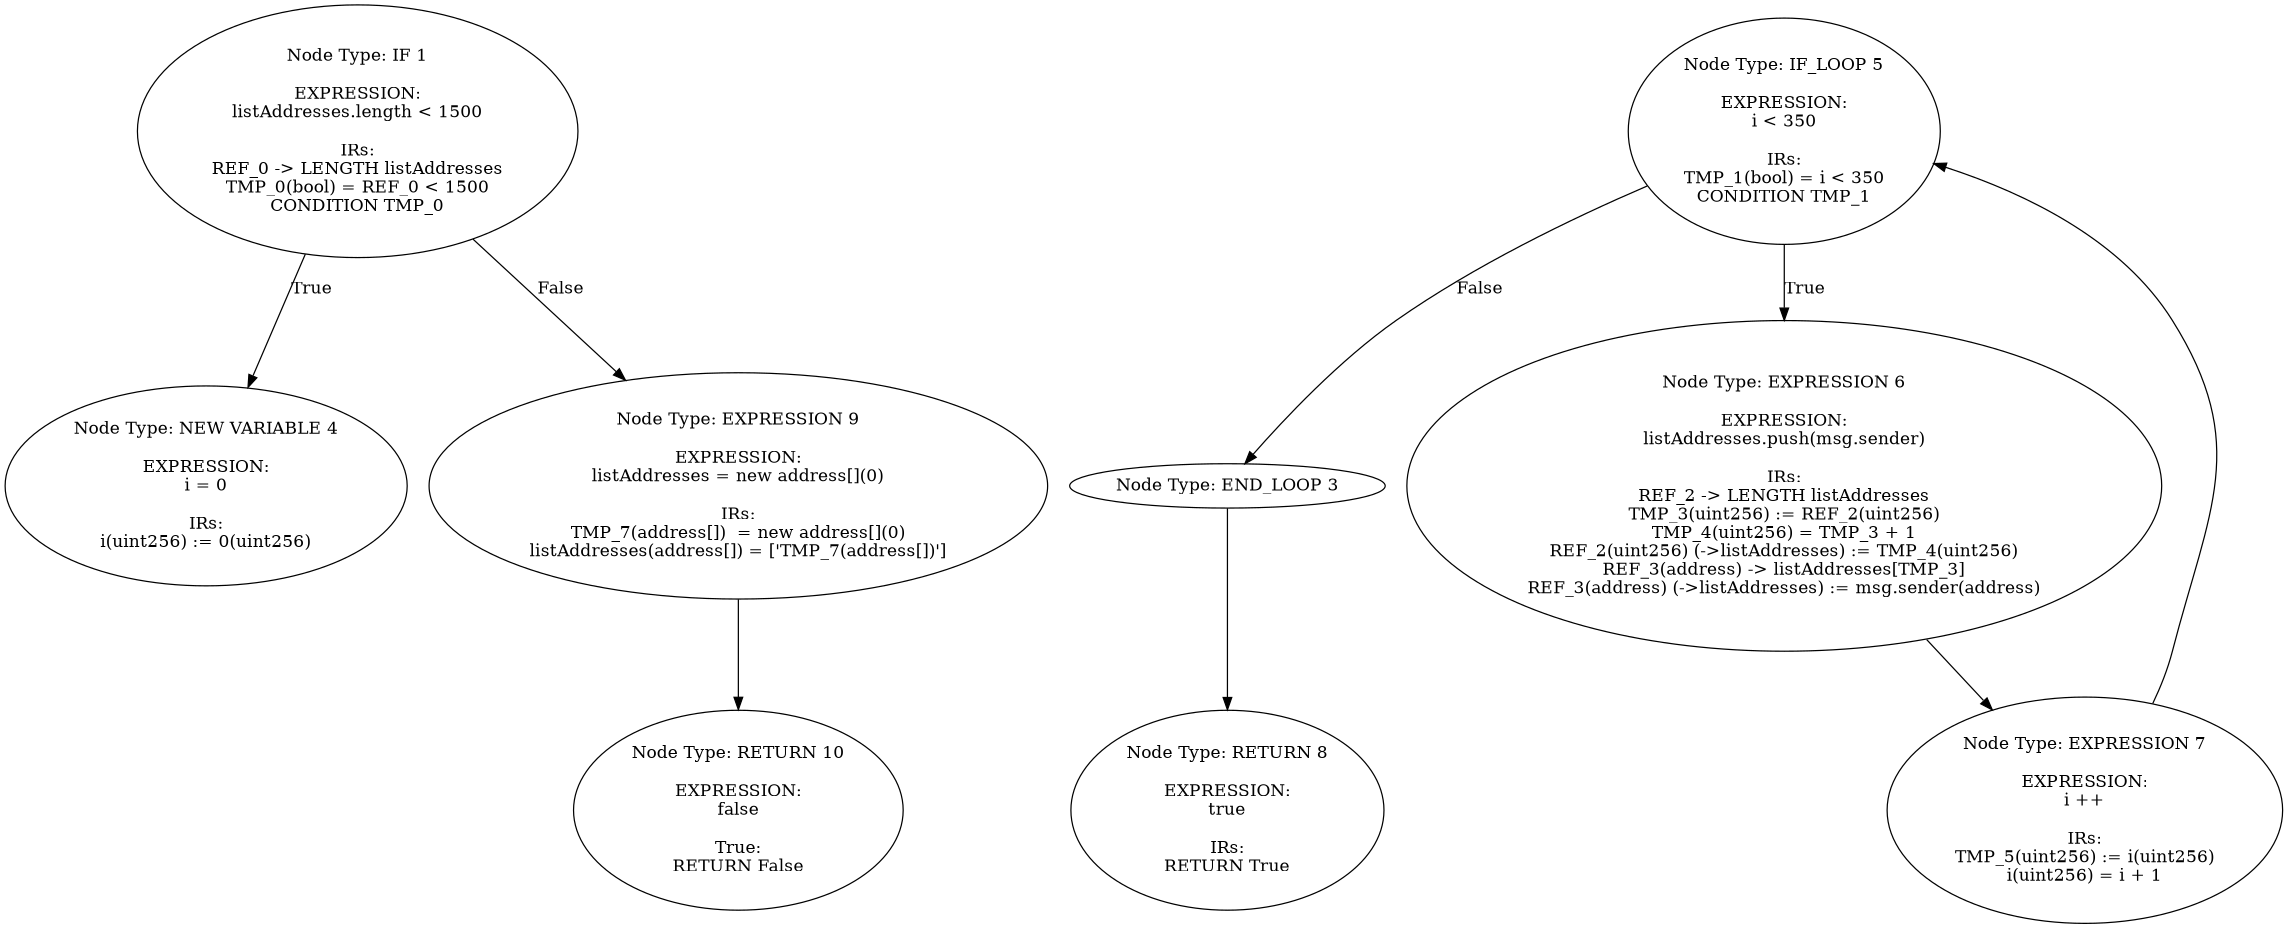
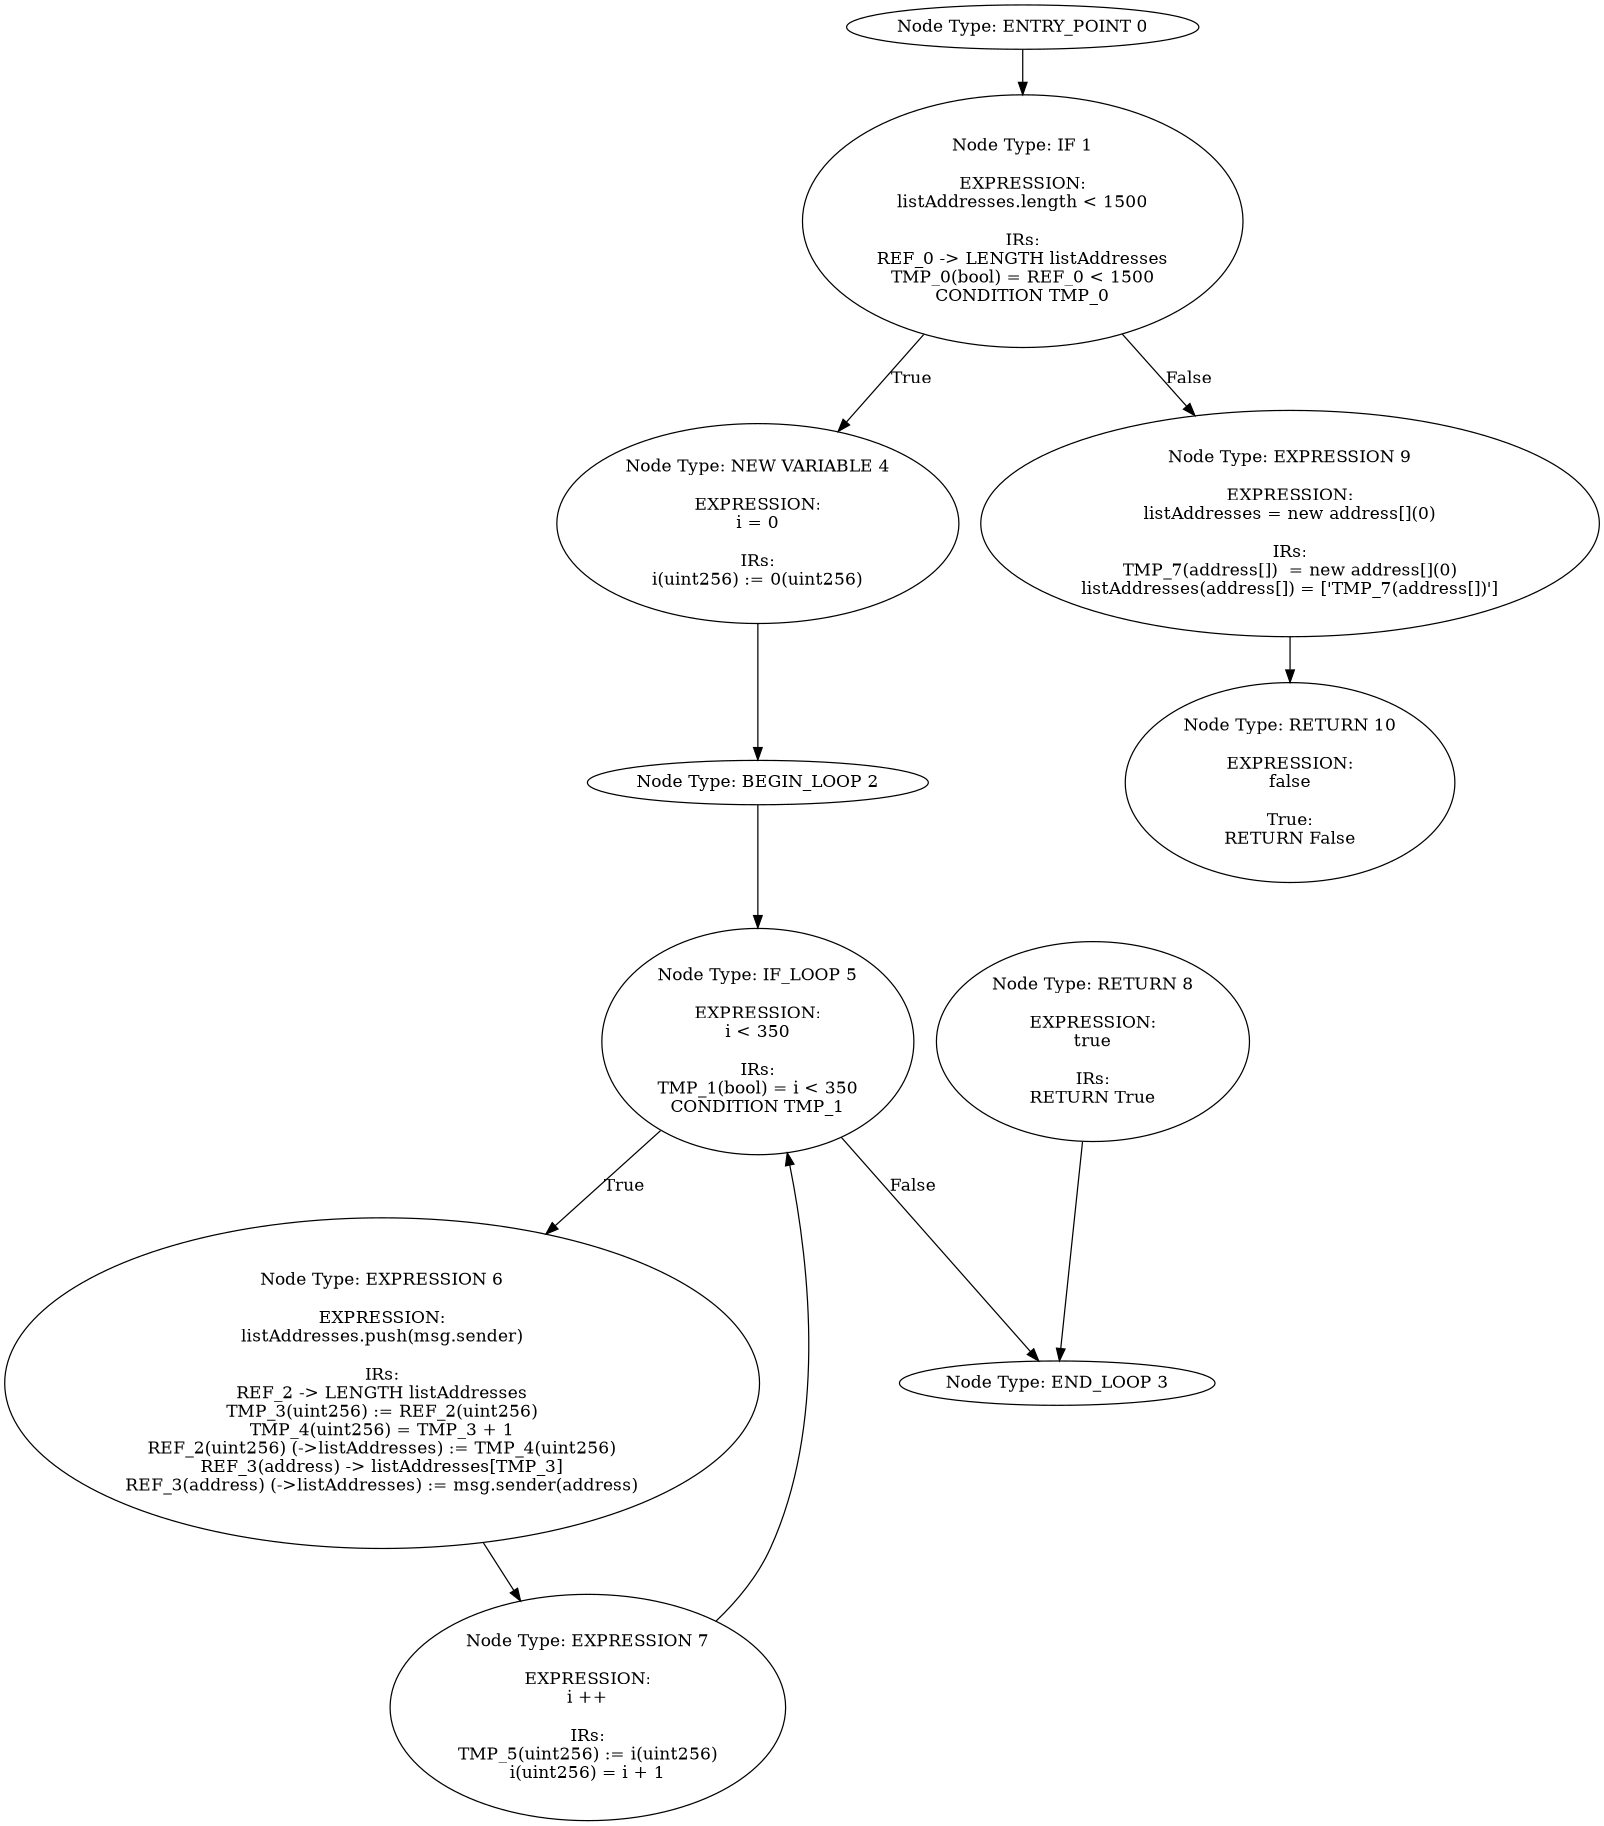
none -> (1023, 27)
(1227, 603) -> (1072, 1245)
none -> (758, 783)
